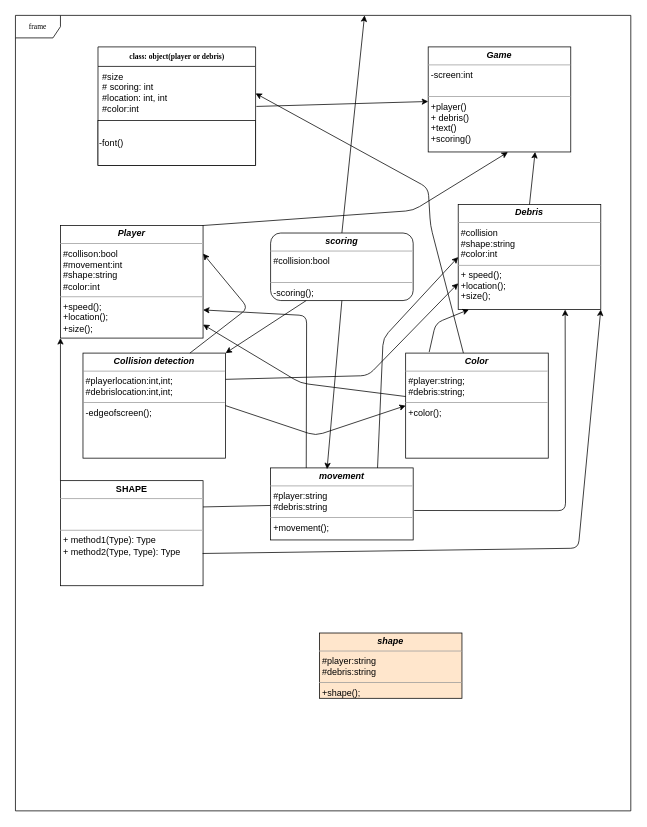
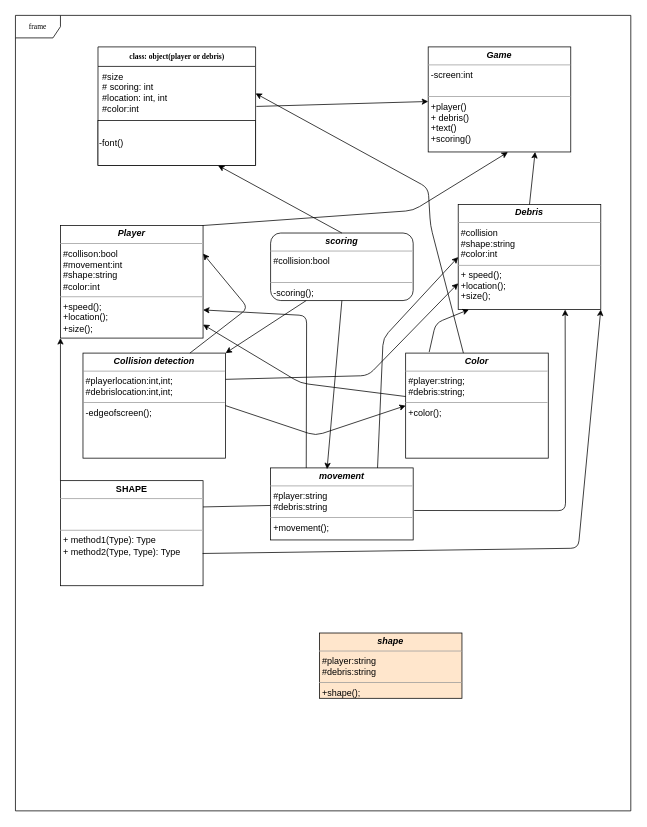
(353, 126) -> (282, 200)
